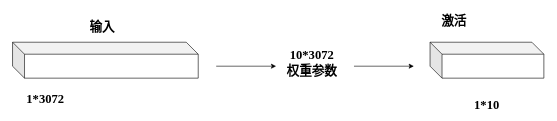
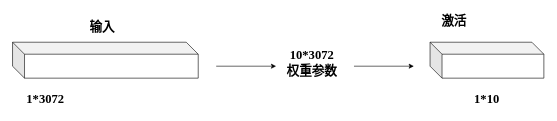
(488, 105) -> (488, 99)
